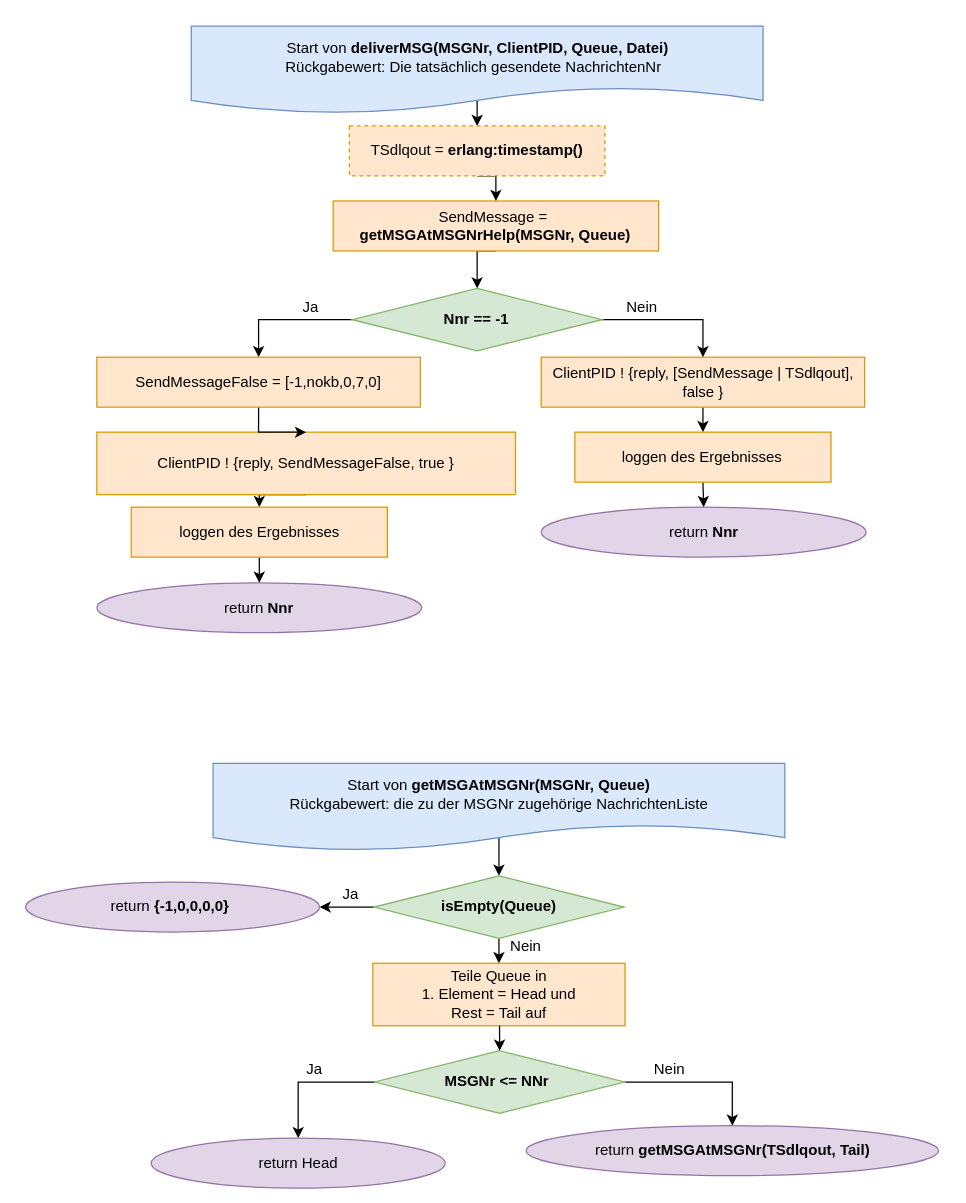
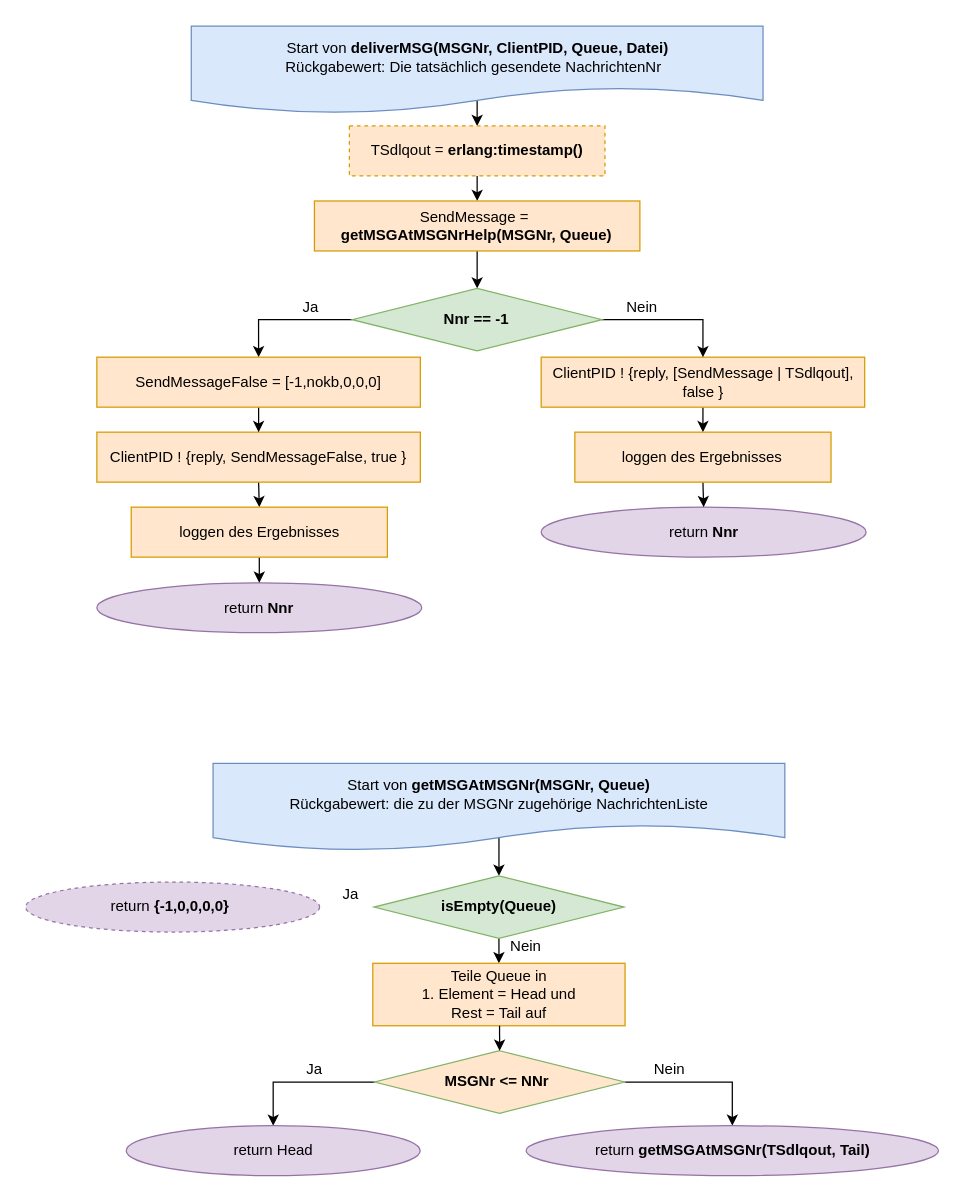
(496, 226) -> (477, 226)
(259, 382) -> (259, 382)
(306, 463) -> (259, 457)
(173, 907) -> (173, 907)
(351, 907) -> none
(500, 1082) -> (500, 1082)
(298, 1163) -> (273, 1151)
